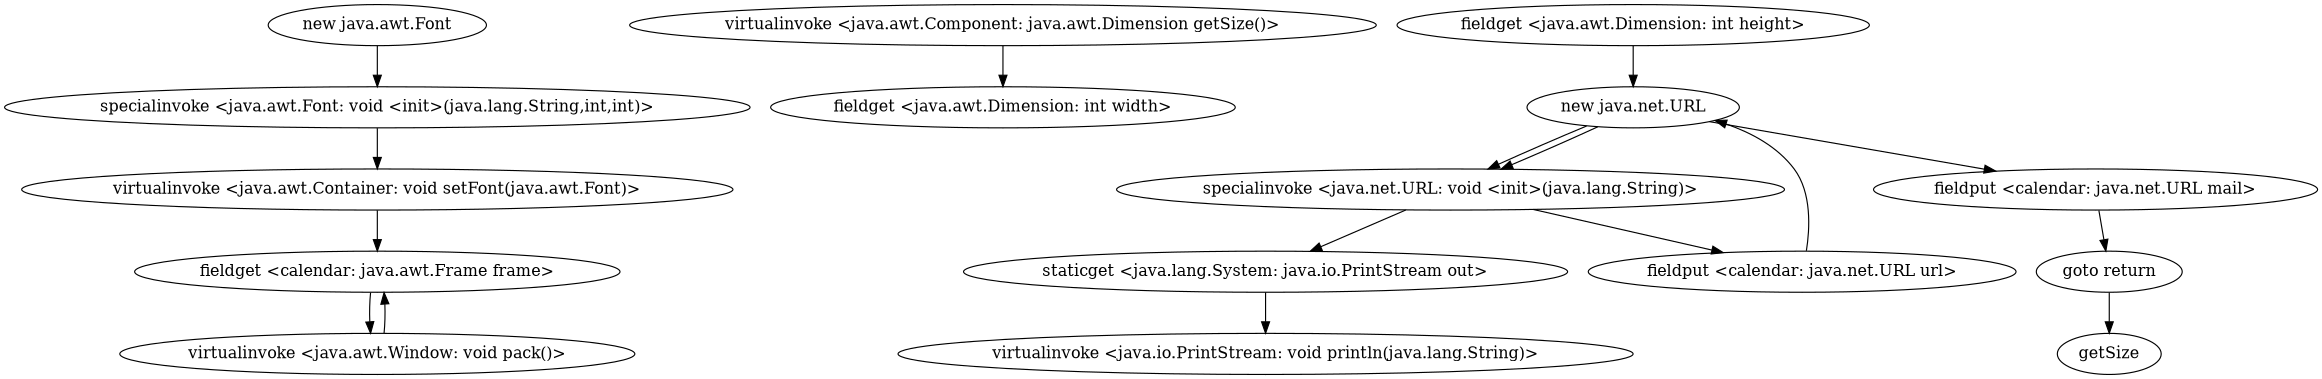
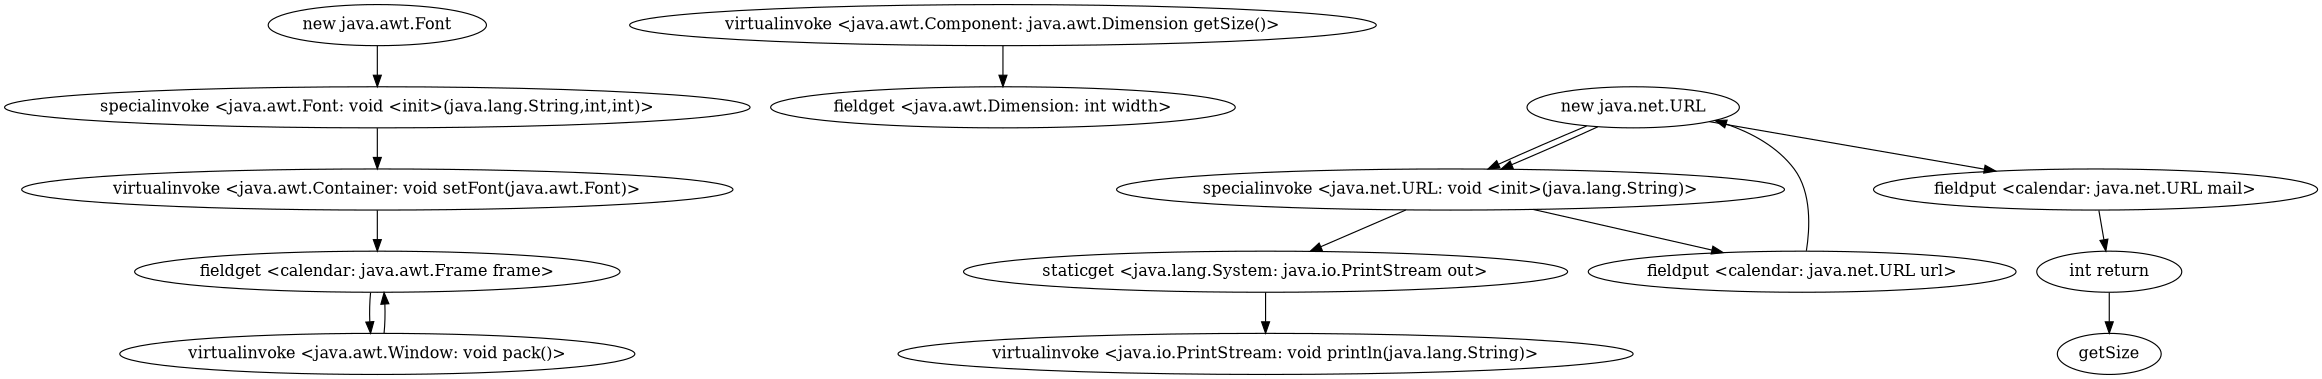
(1633, 25) -> none
(2109, 272) -> (2109, 272)
